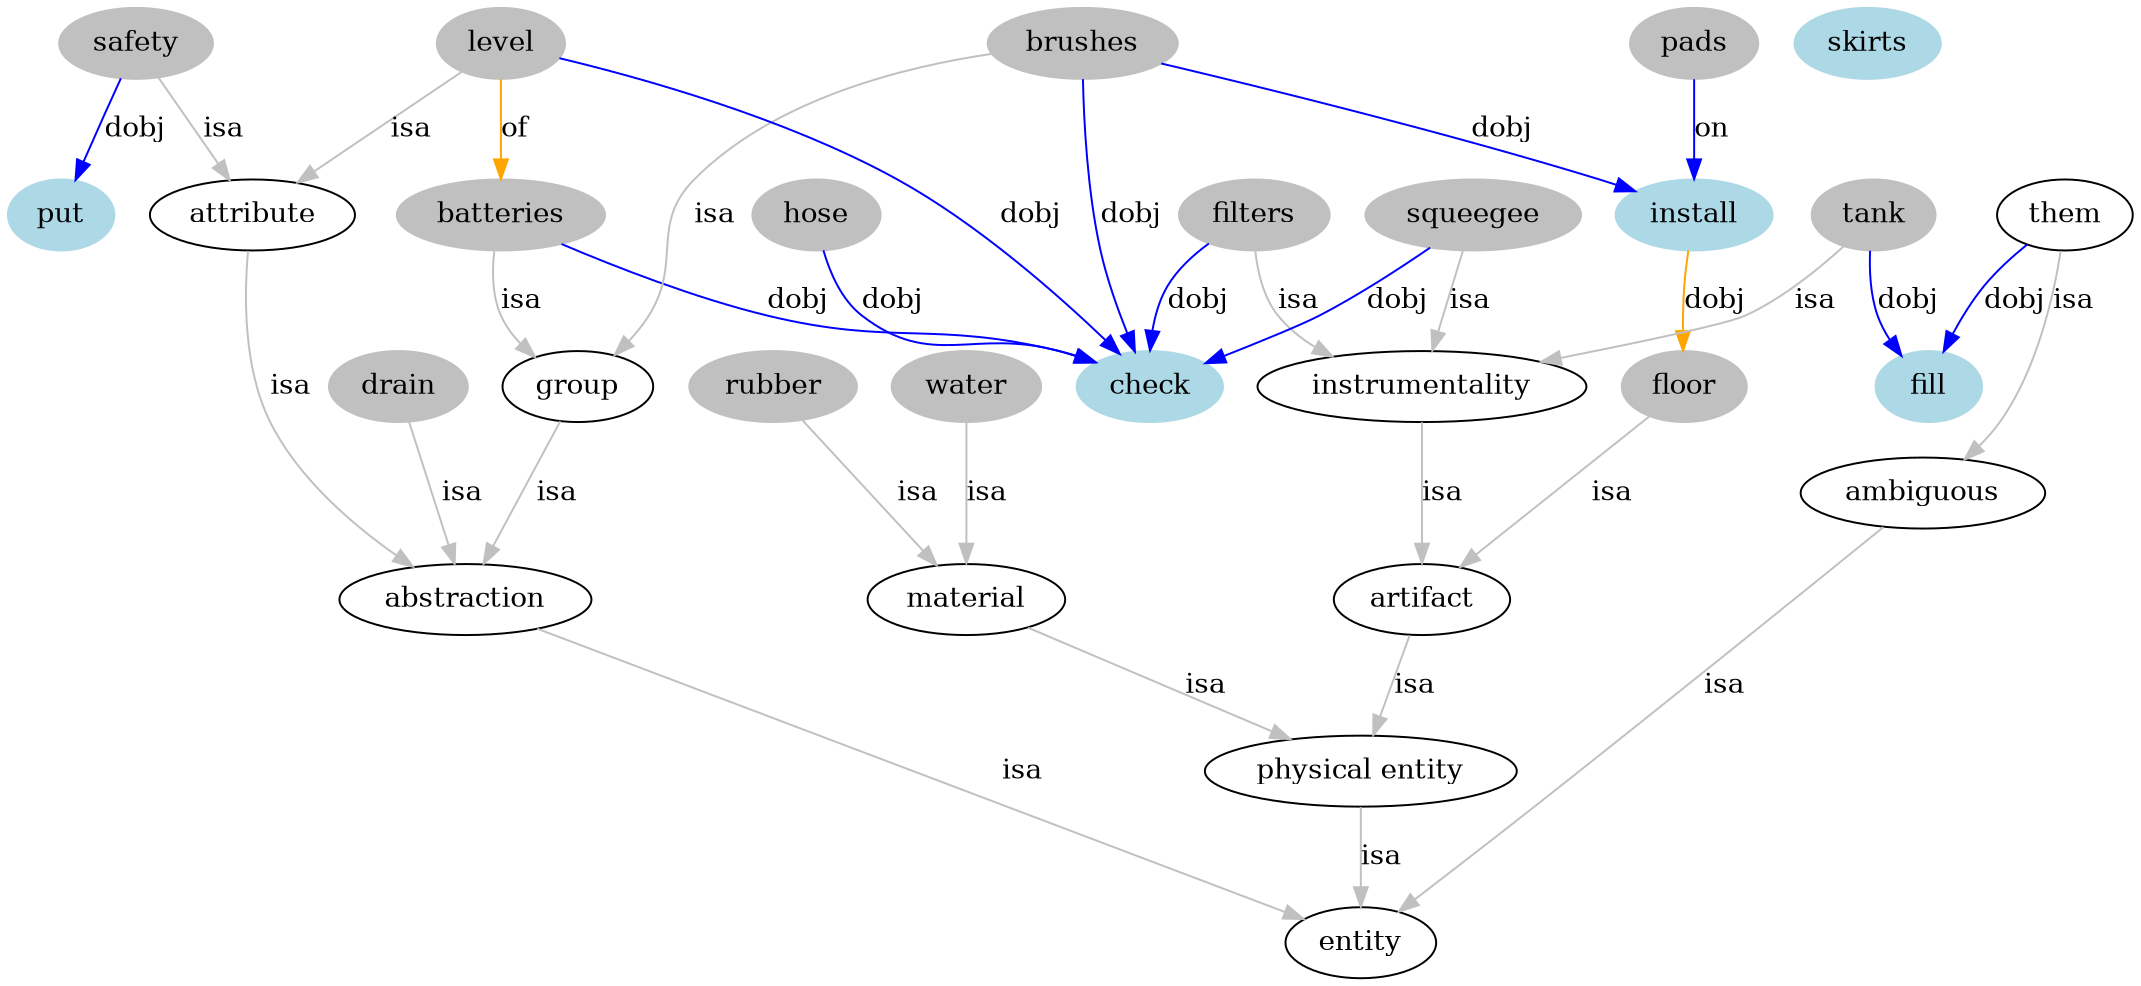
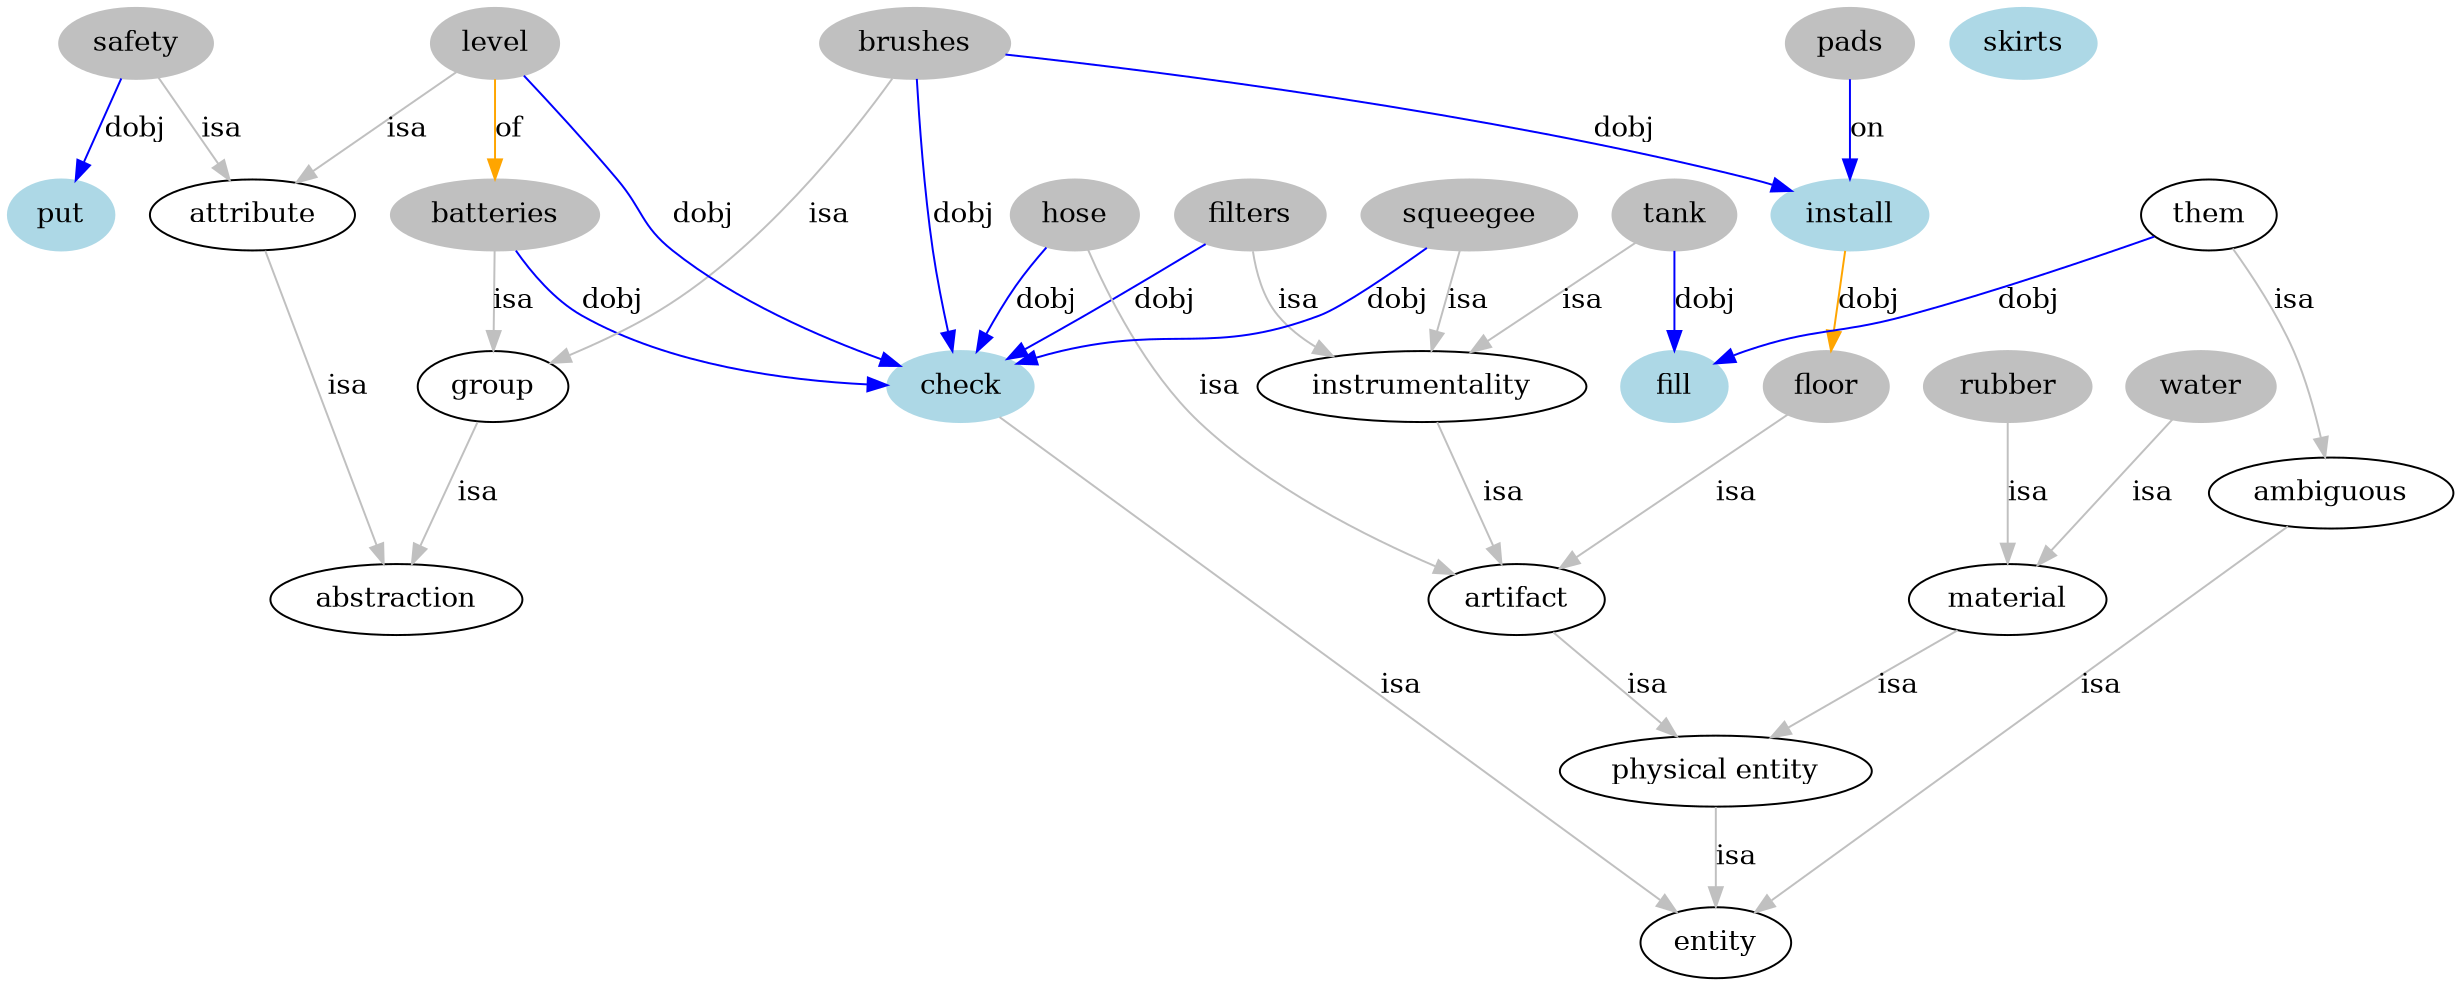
(398, 387) -> none
none -> (1226, 446)
(911, 770) -> (1330, 659)
